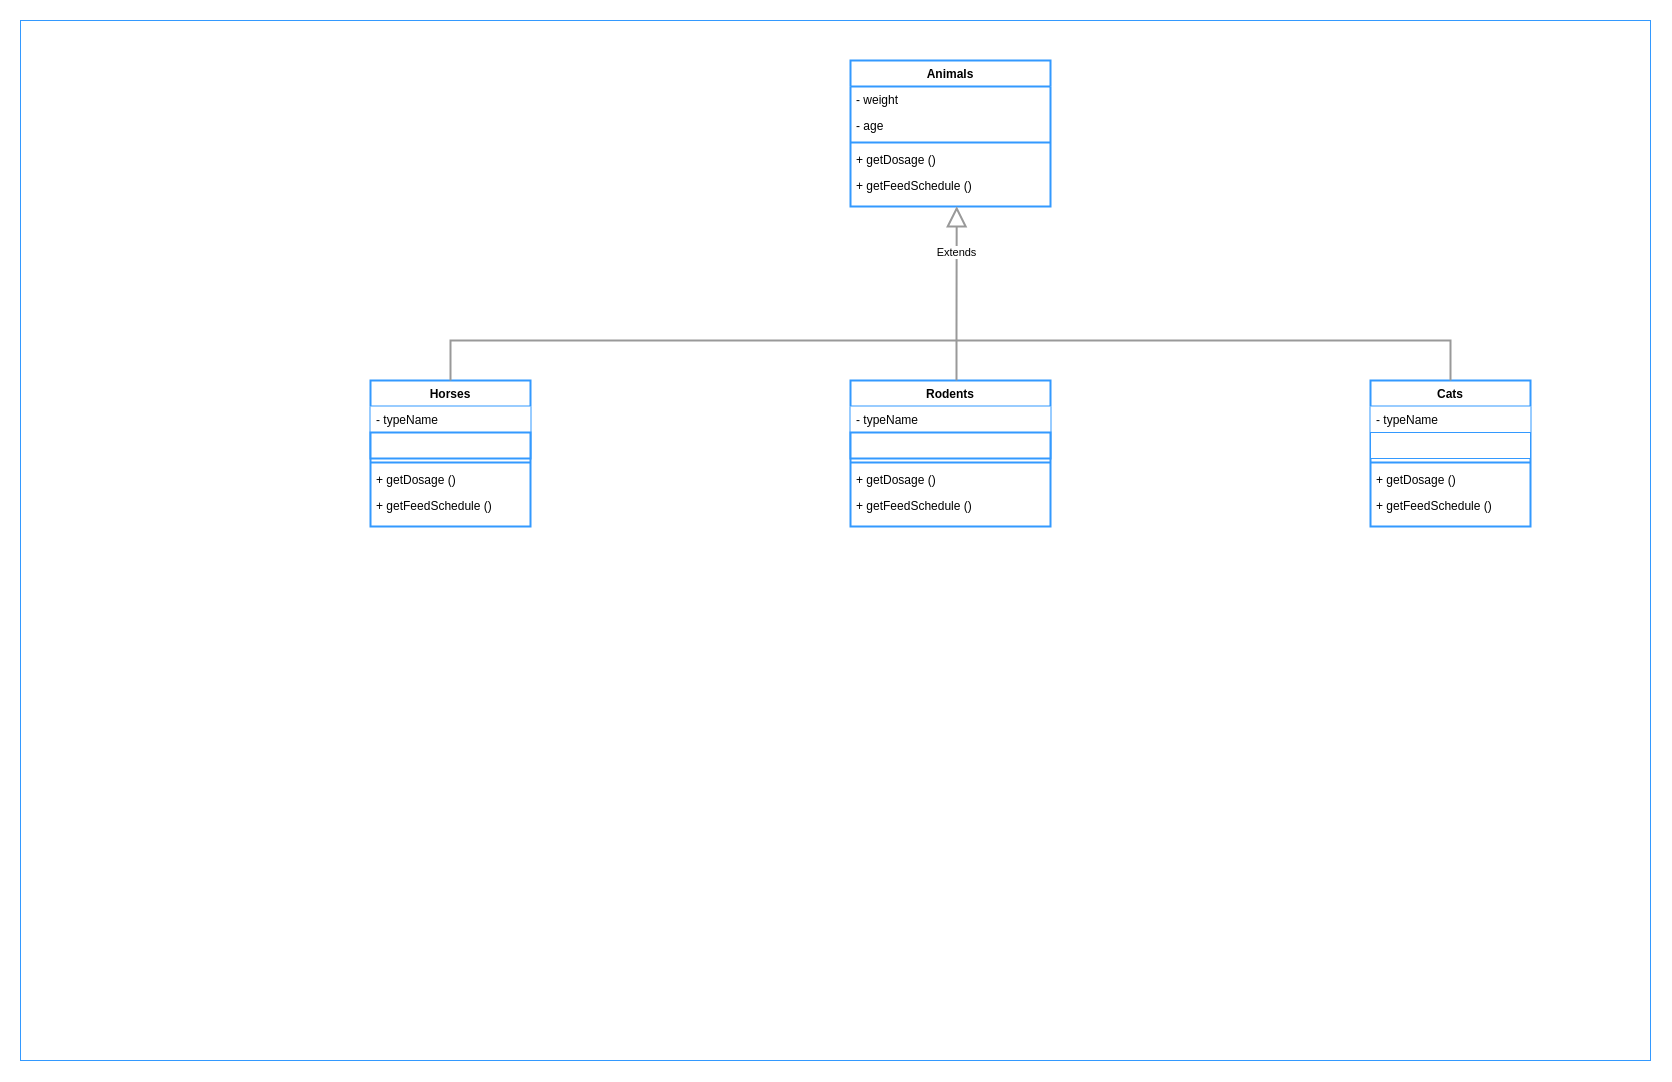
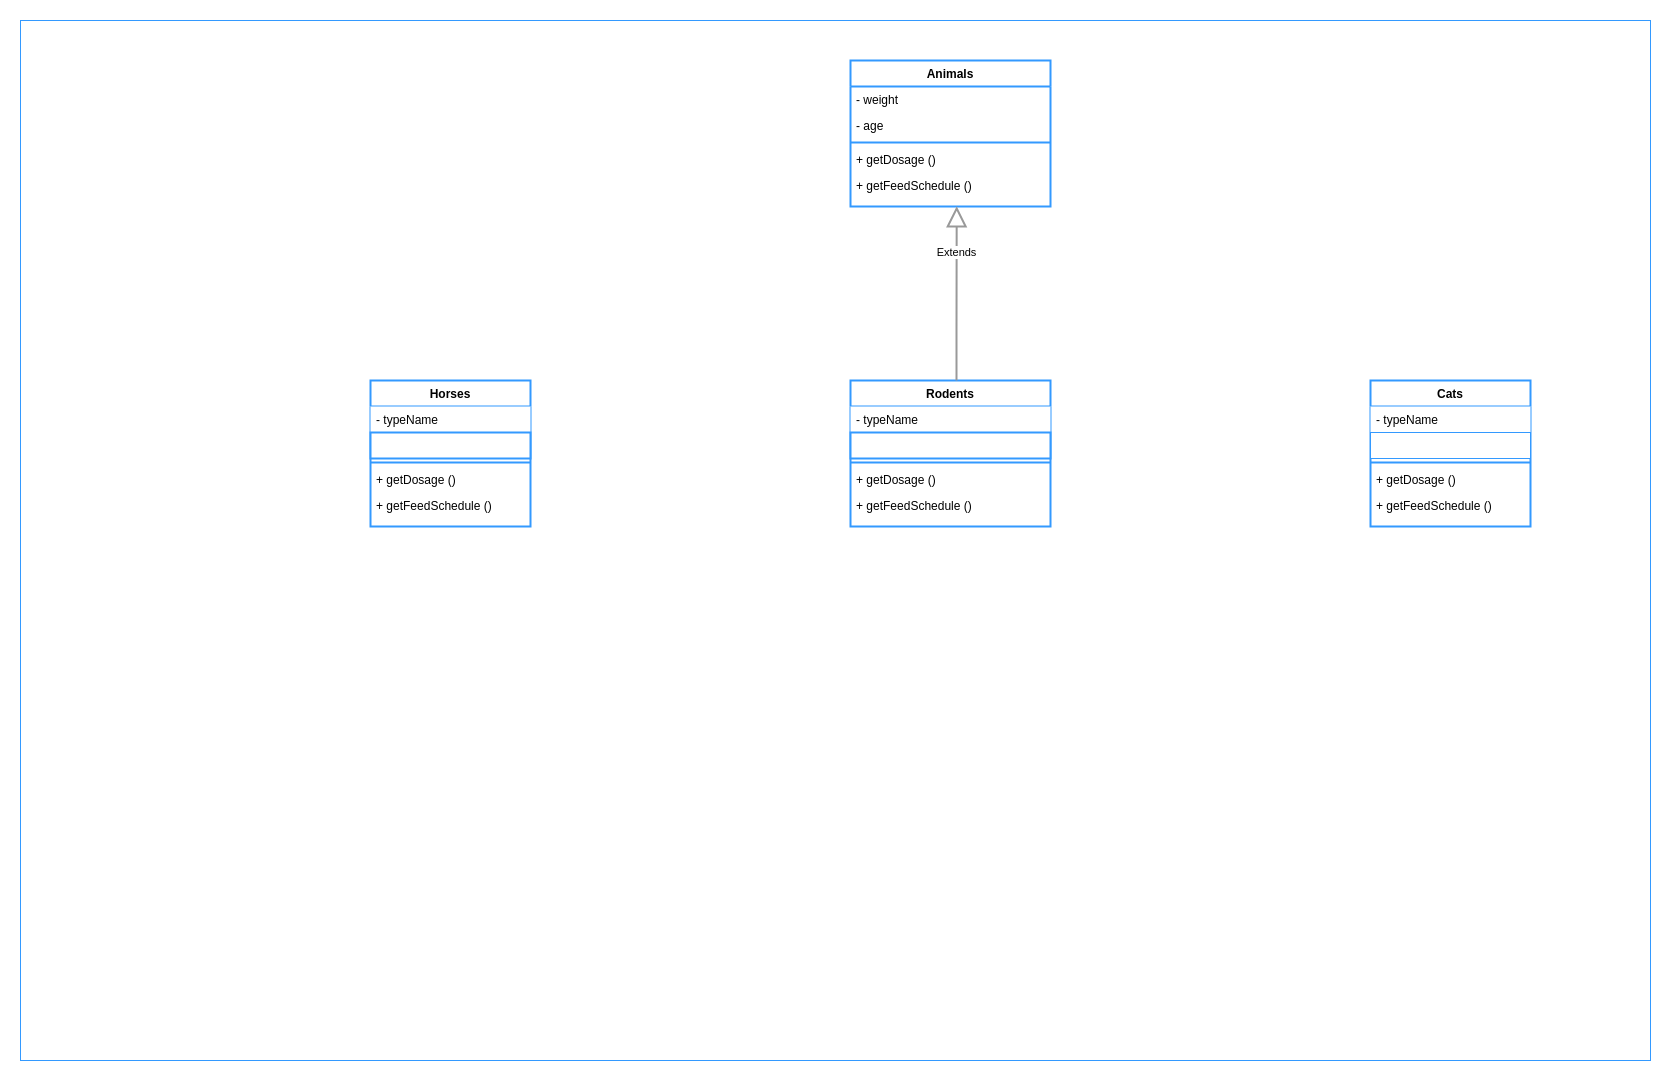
(952, 341) -> none
